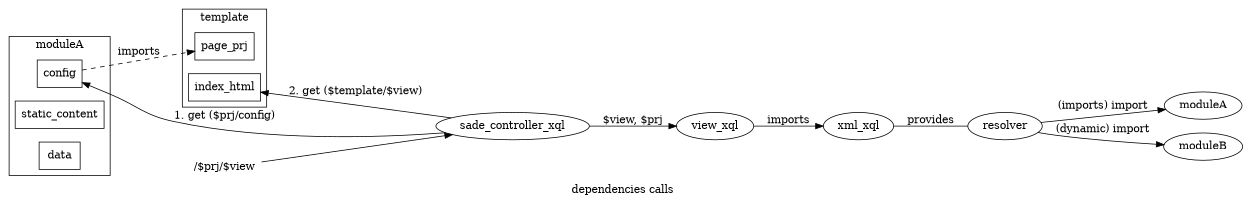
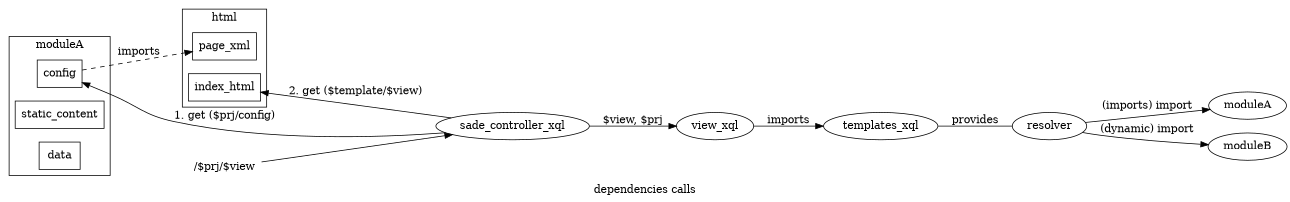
(224, 18) -> (224, 18)
(224, 46) -> (224, 46)
(858, 126) -> (881, 126)
